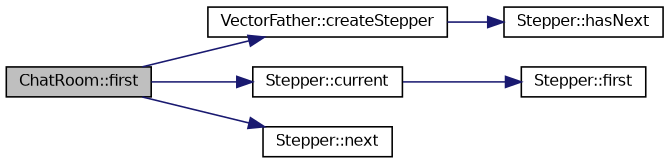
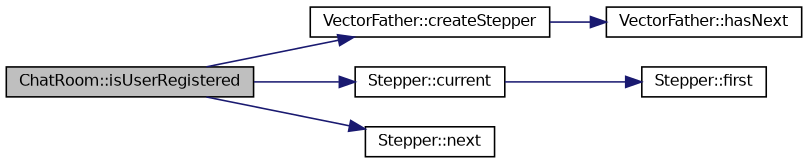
(584, 22) -> (704, 22)
(79, 82) -> (130, 82)
